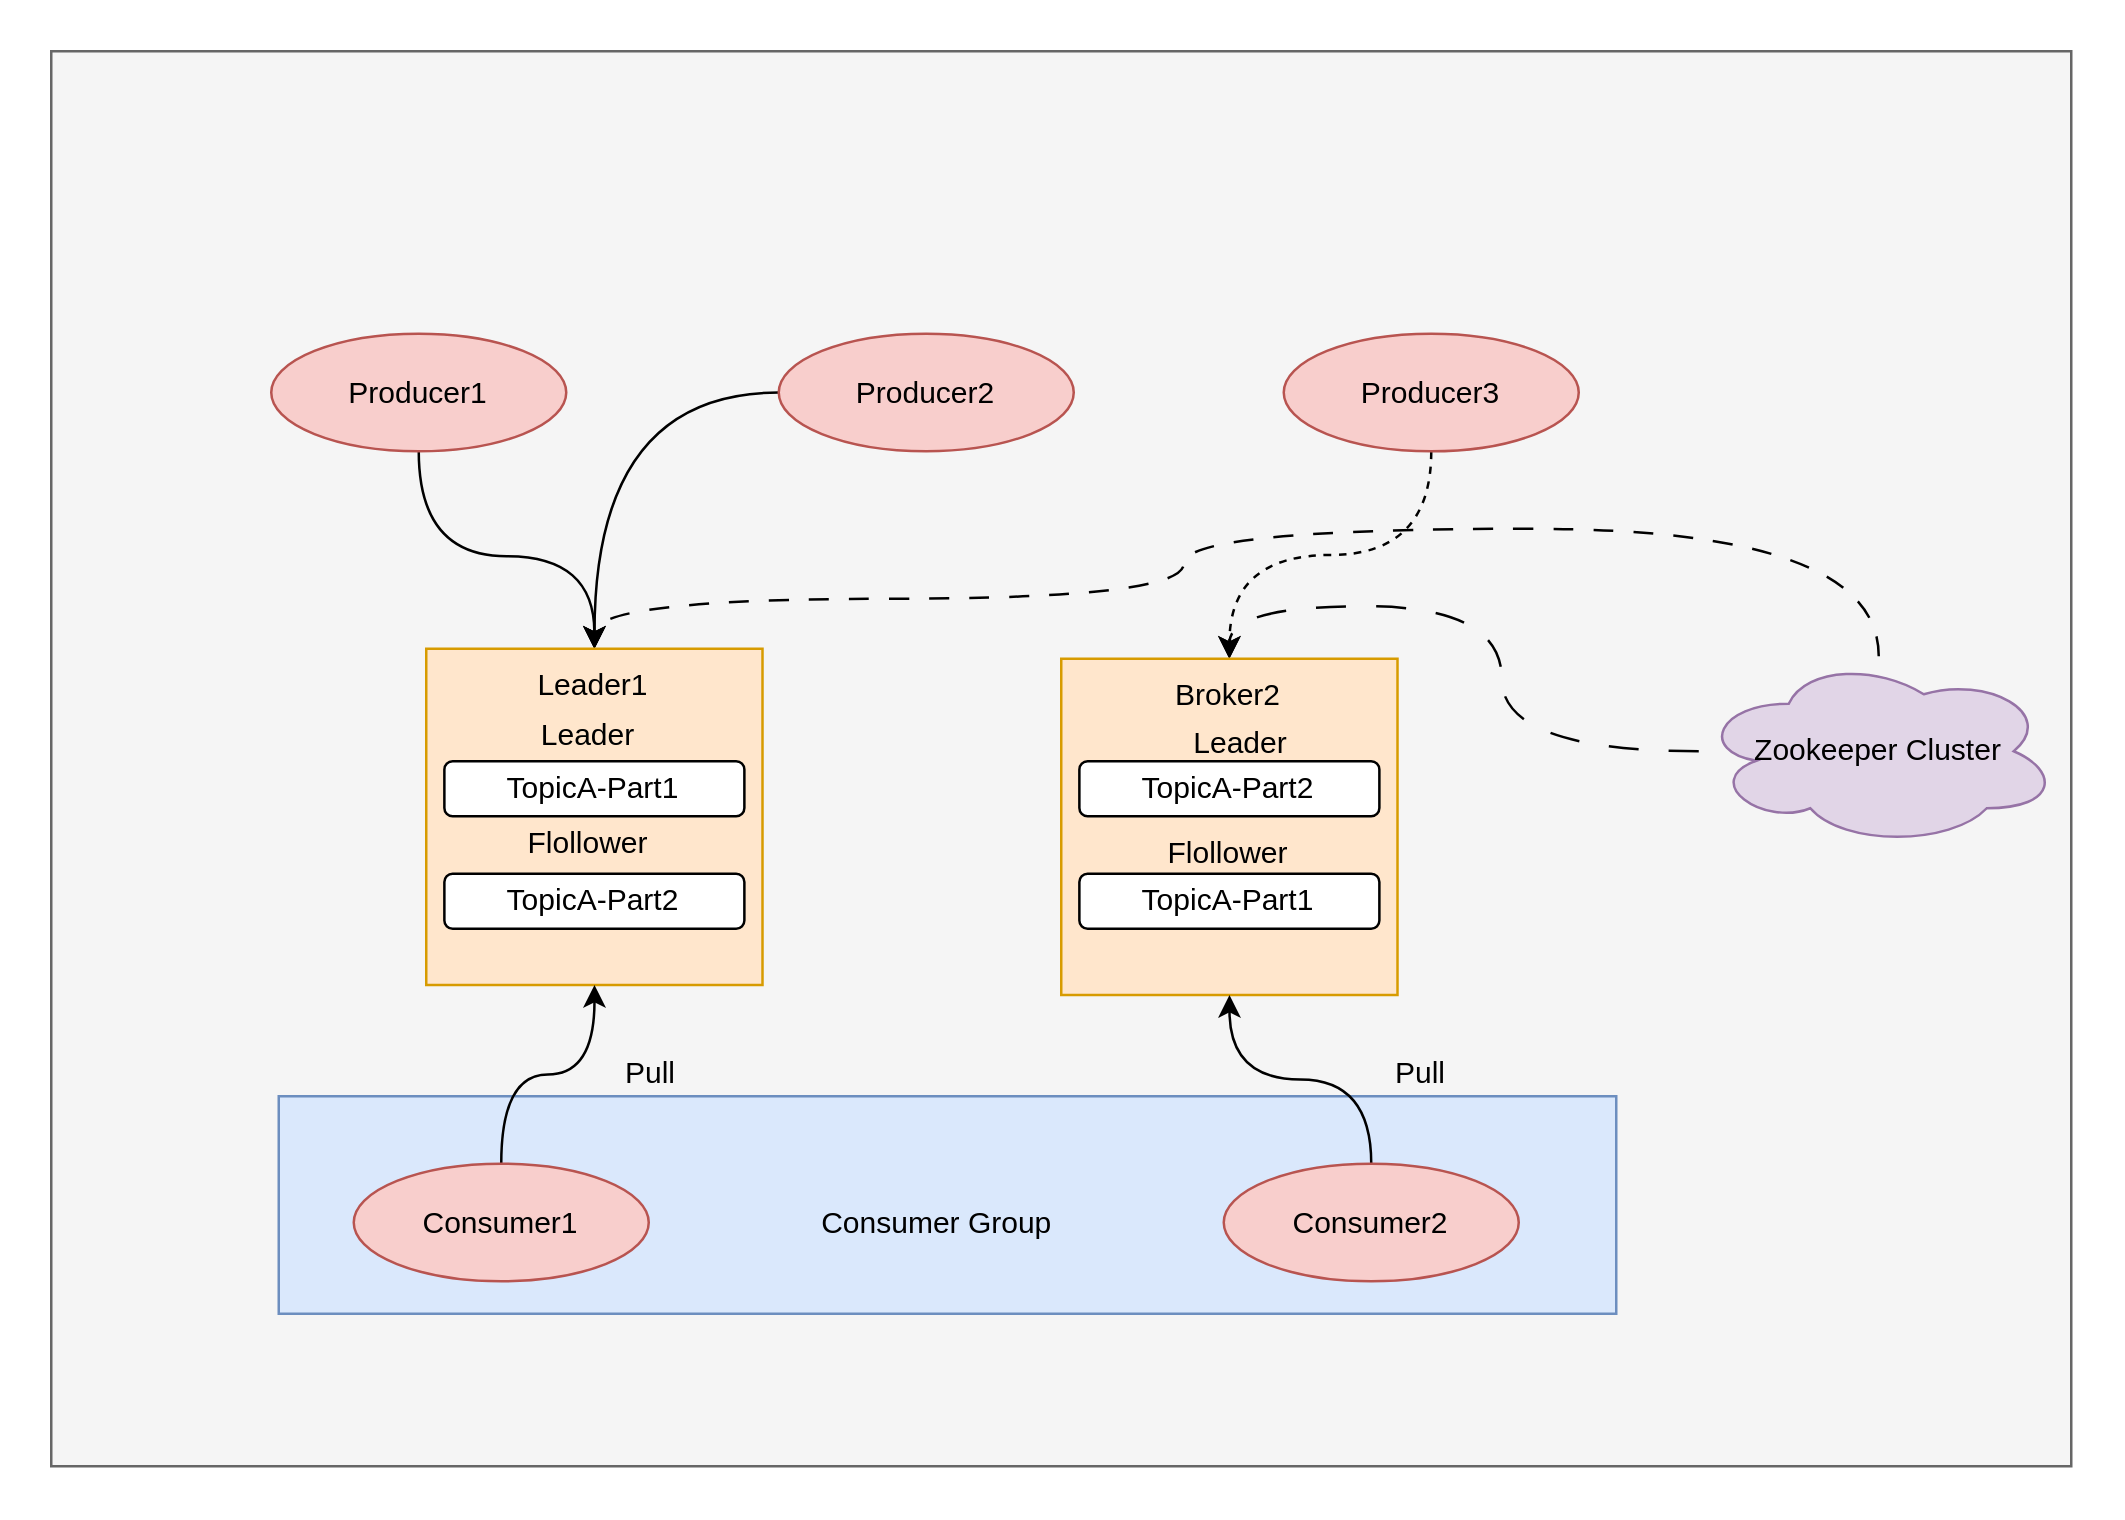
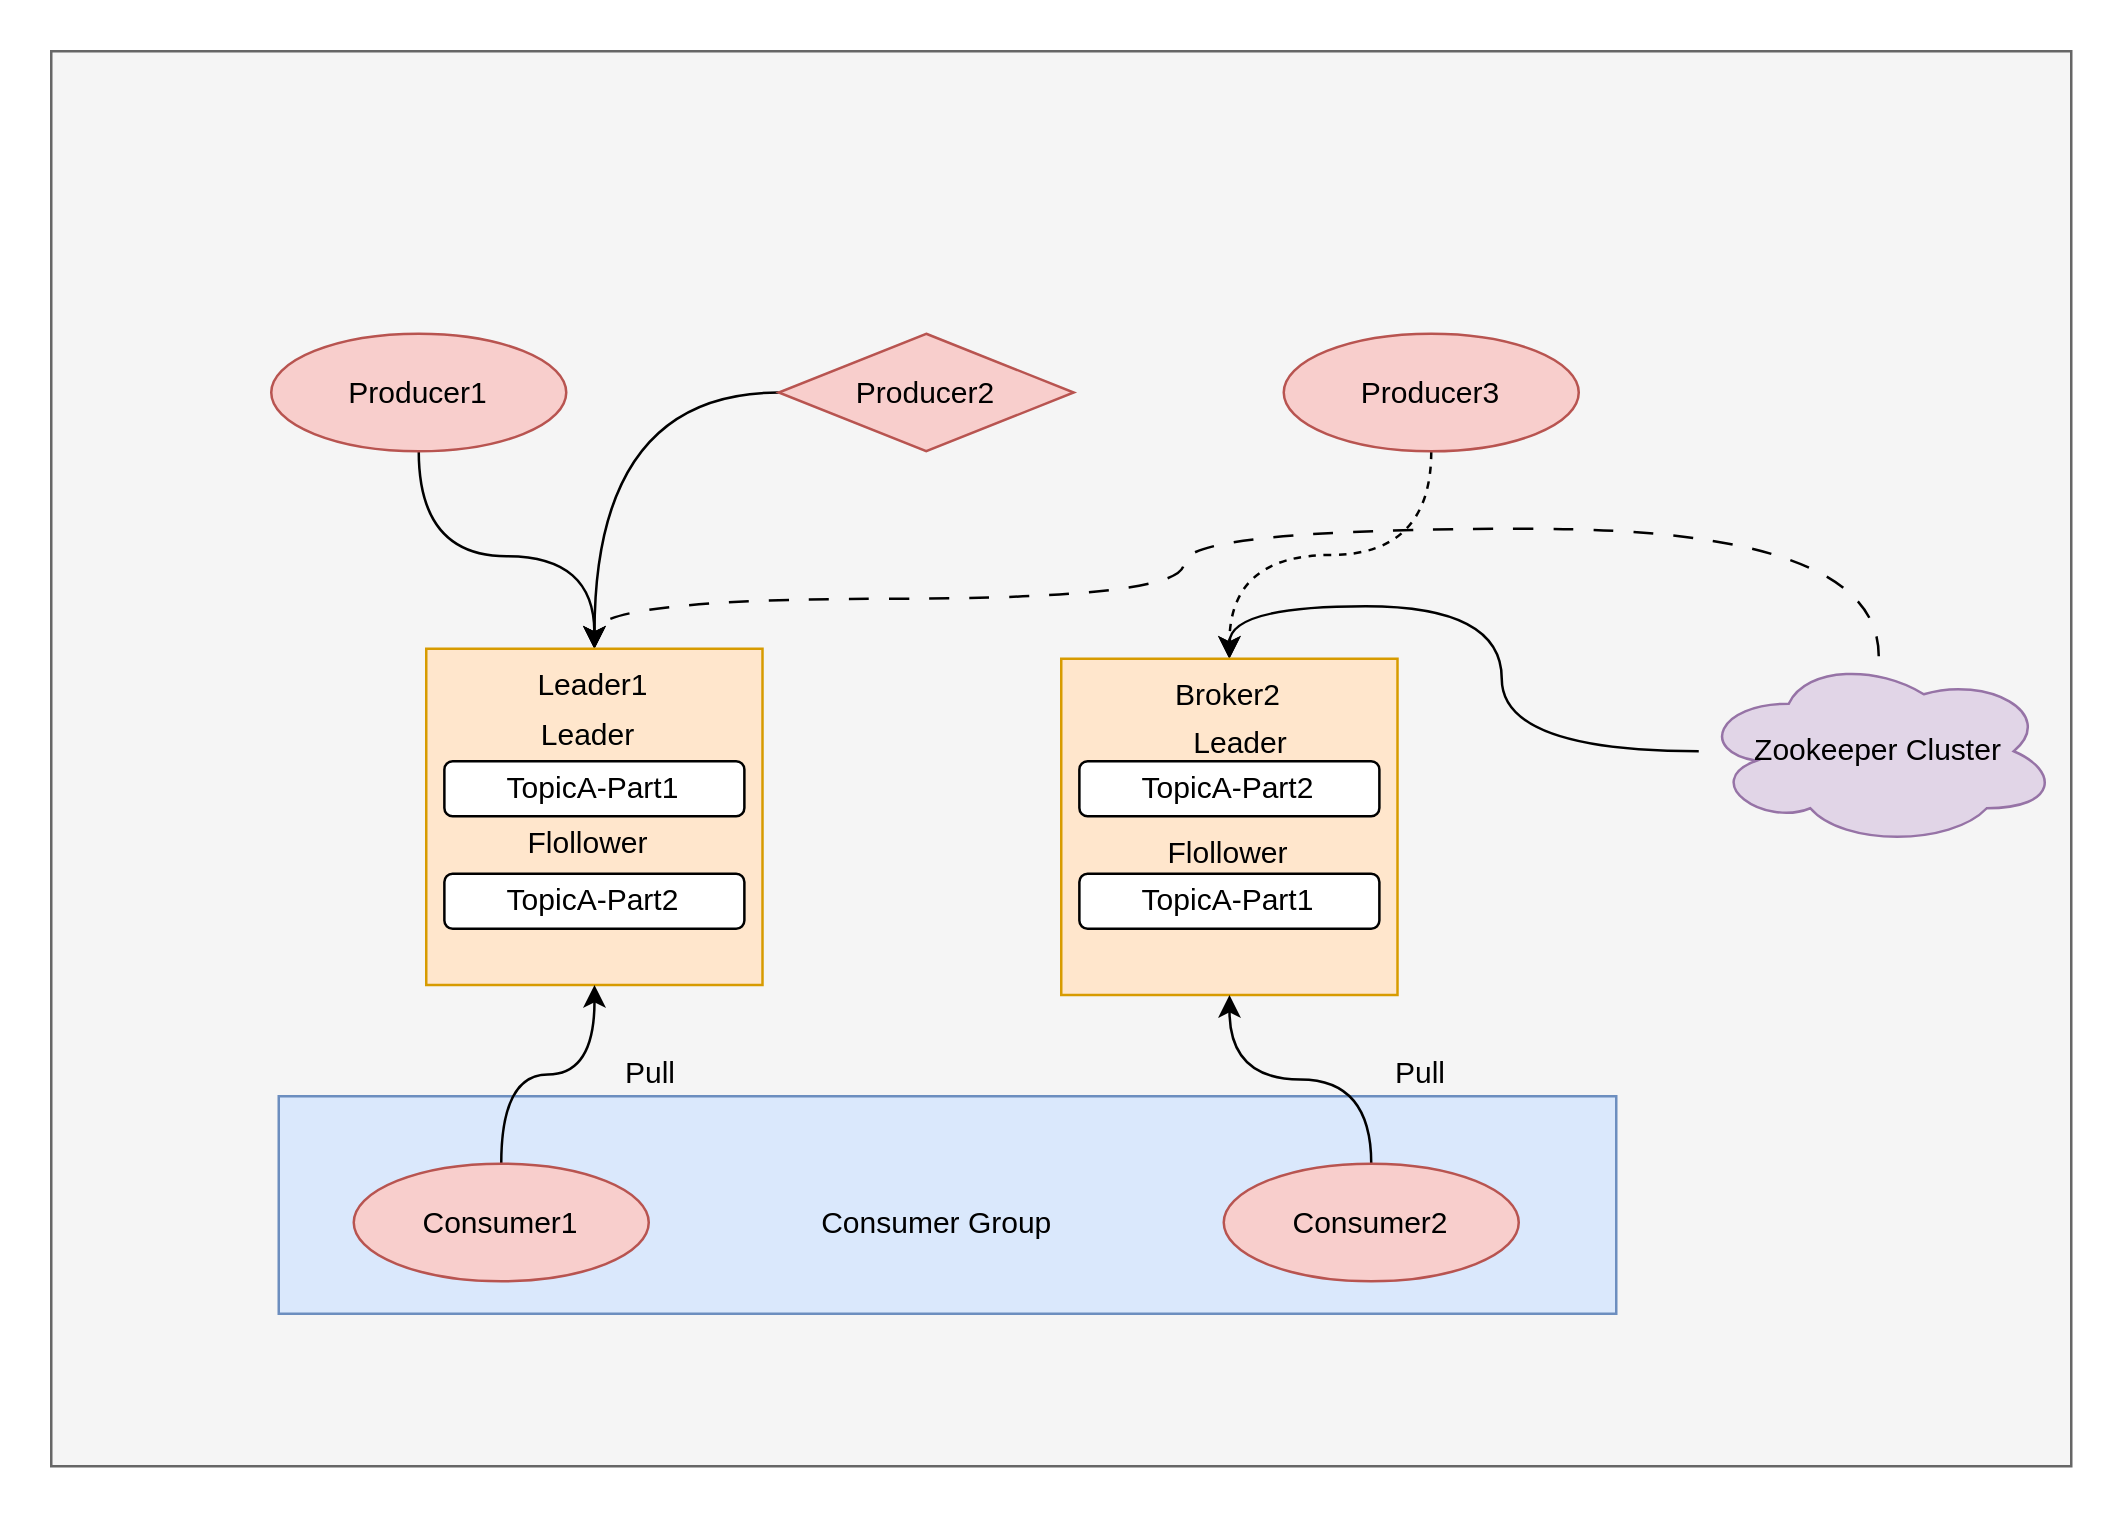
(926, 393) -> (926, 393)
(1654, 750) -> (1654, 750)
